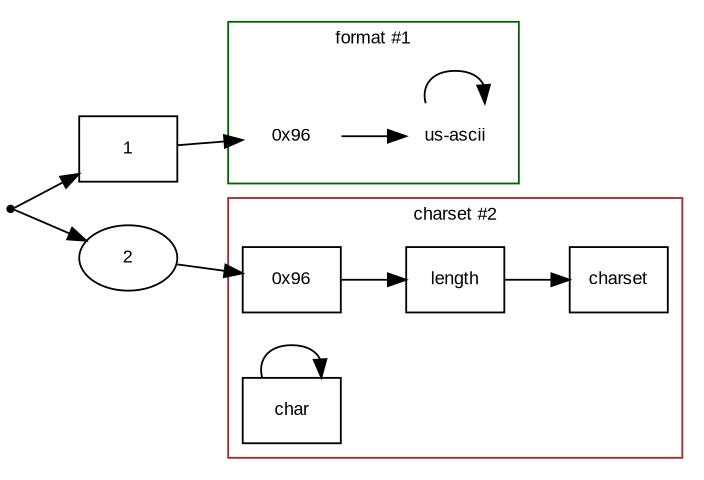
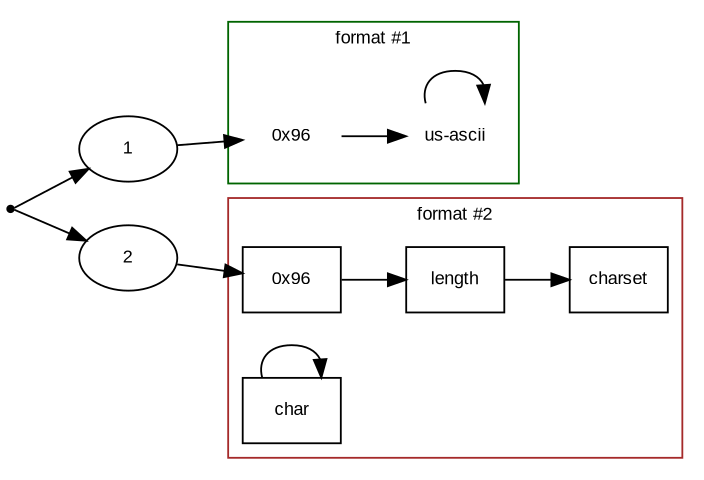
(128, 149) -> (128, 149)
(455, 215) -> (455, 215)
